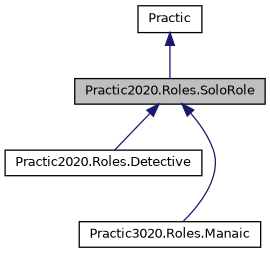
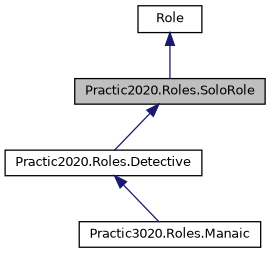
(170, 19) -> (170, 19)
(215, 169) -> (141, 204)
